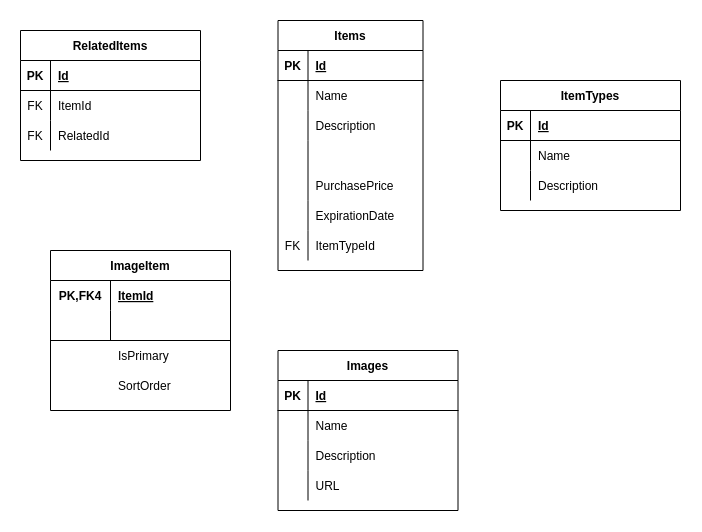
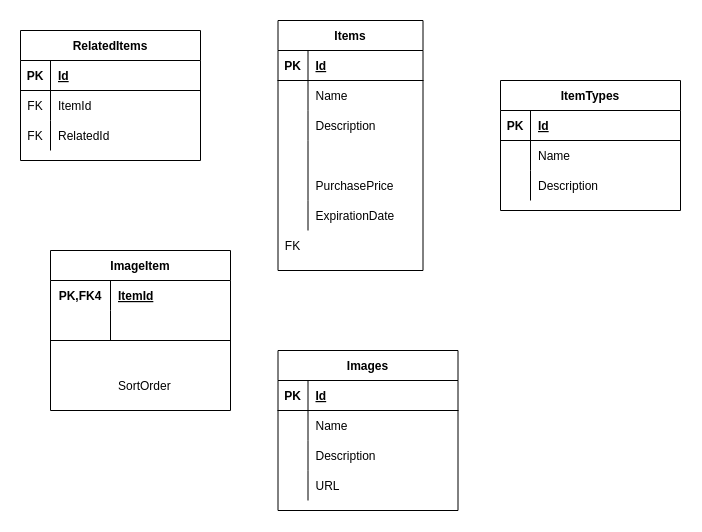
(366, 246) -> none
(171, 356) -> none
